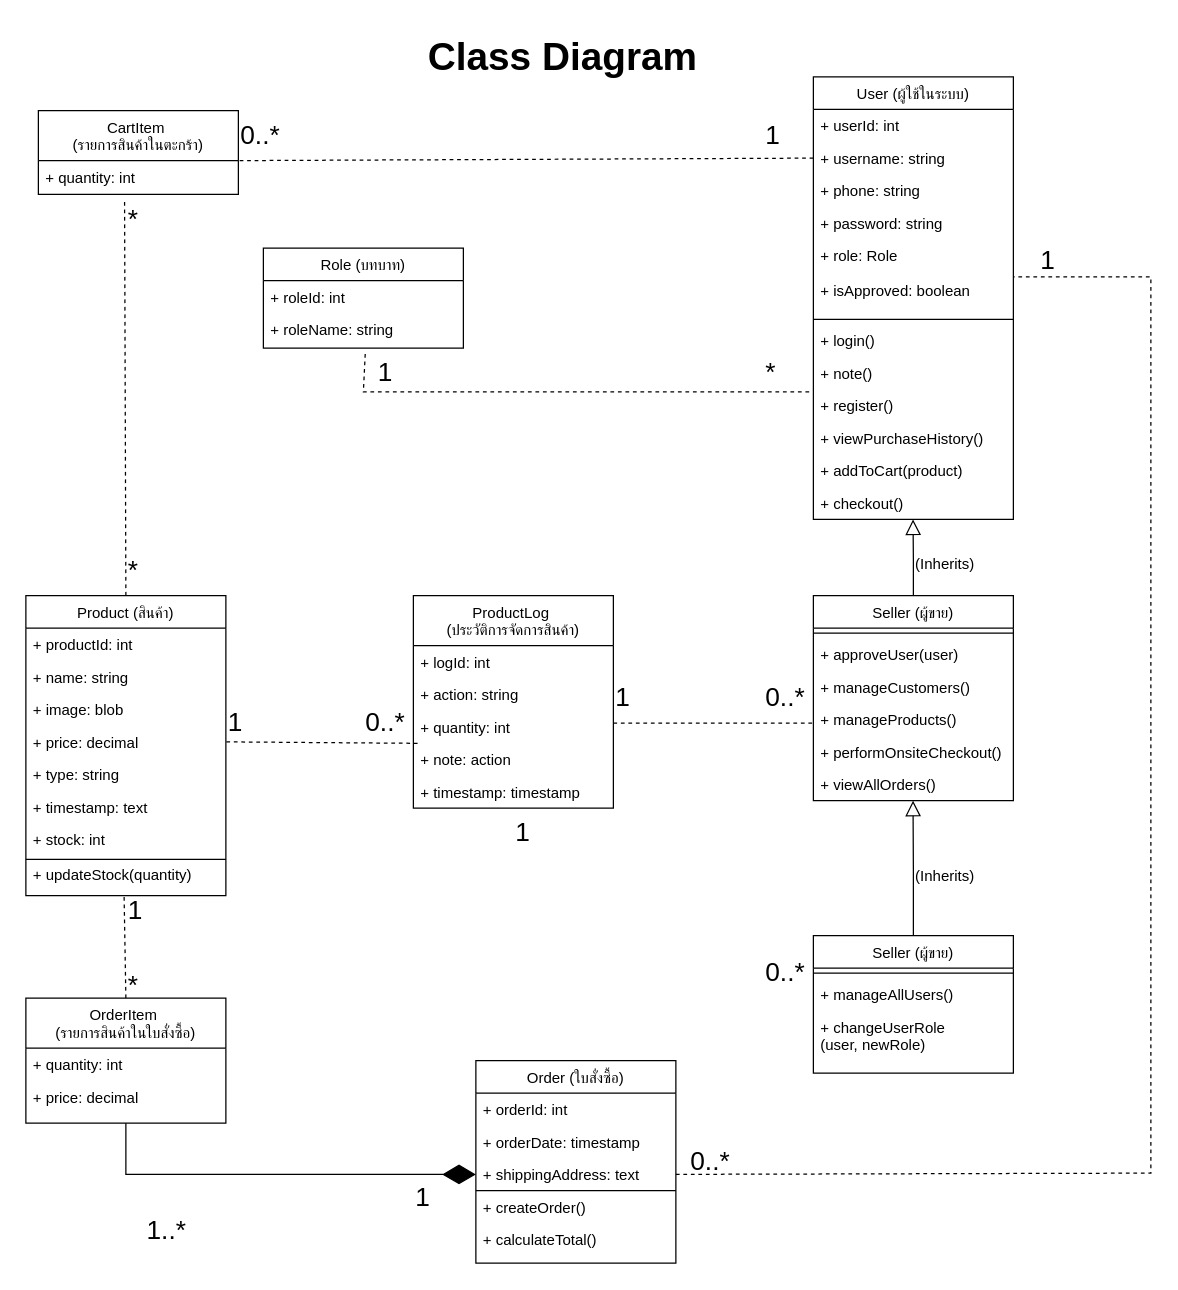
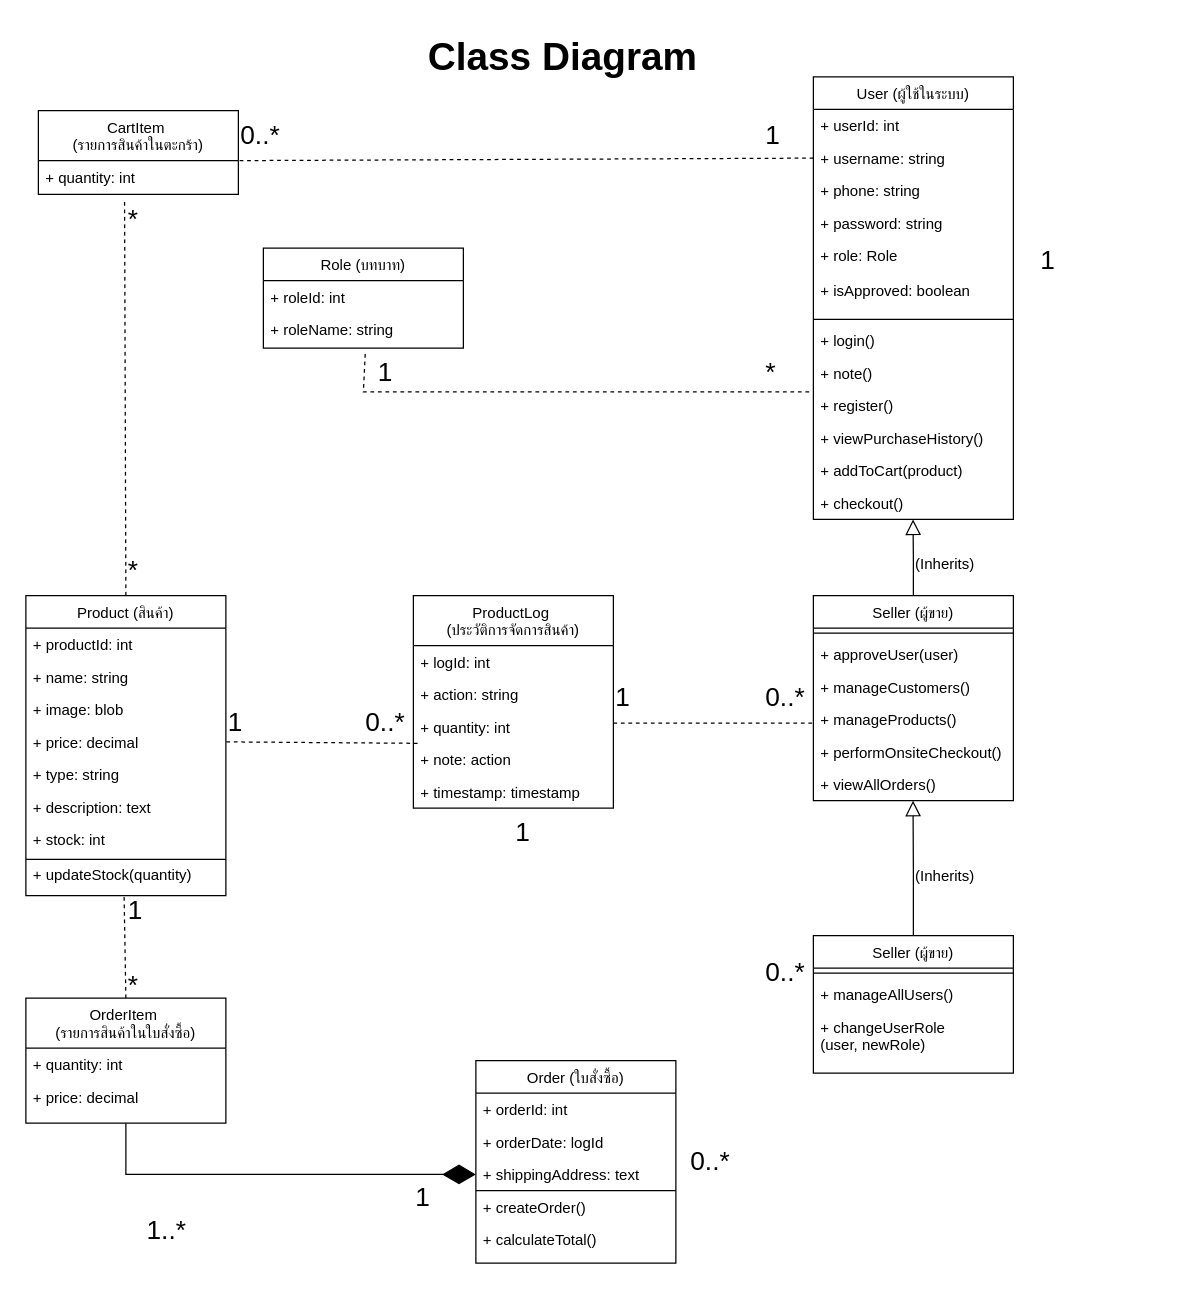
(96, 808) -> (103, 808)
(1151, 896) -> none
(567, 1143) -> (550, 1143)
